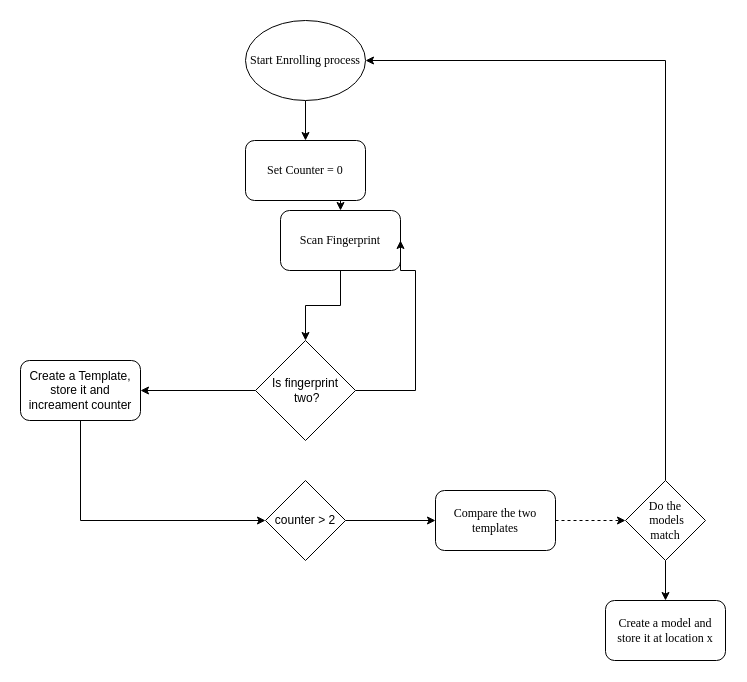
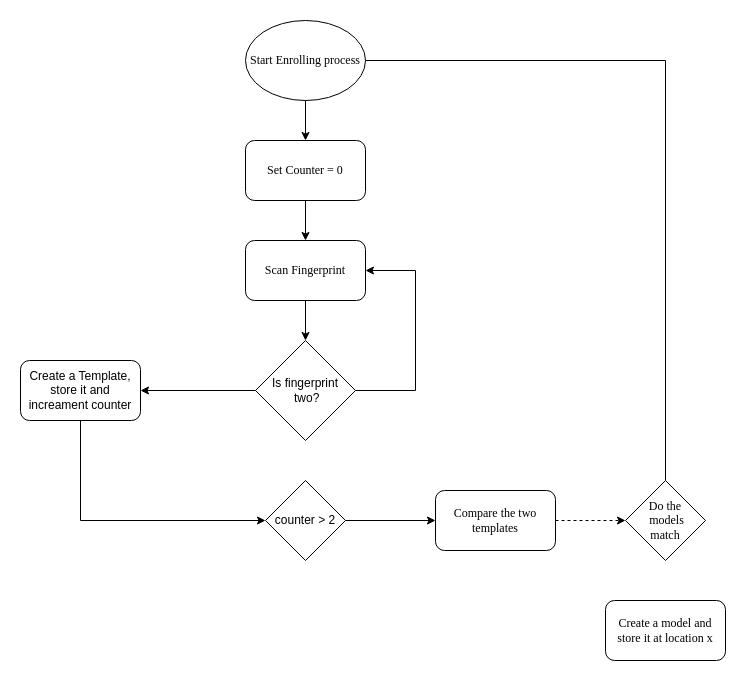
(373, 61) -> (371, 61)
(341, 241) -> (306, 271)
(666, 577) -> none
